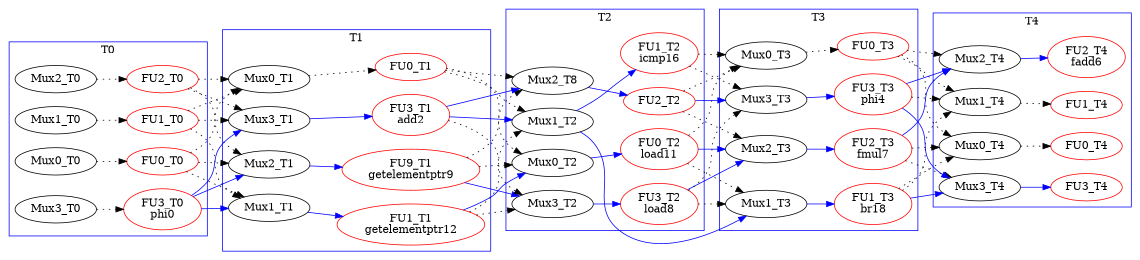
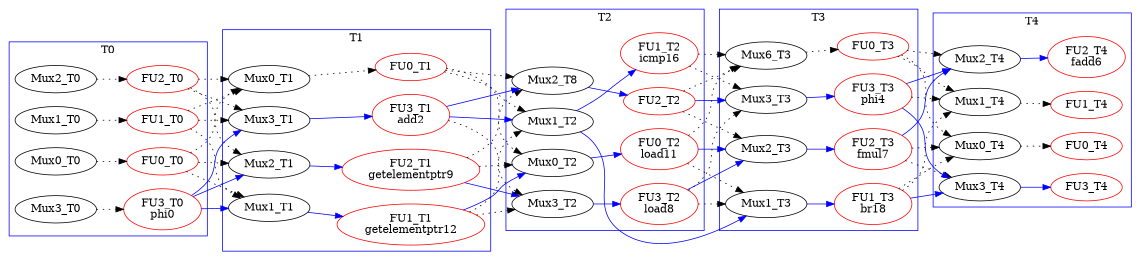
(766, 56) -> (766, 56)
(411, 170) -> (411, 170)
